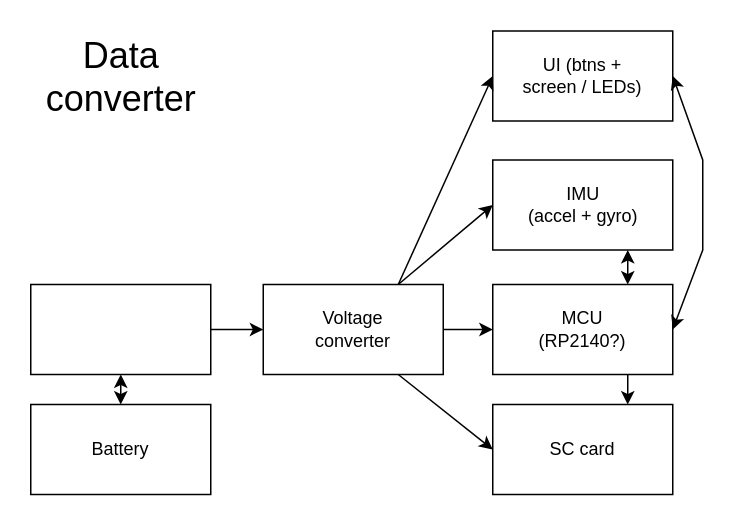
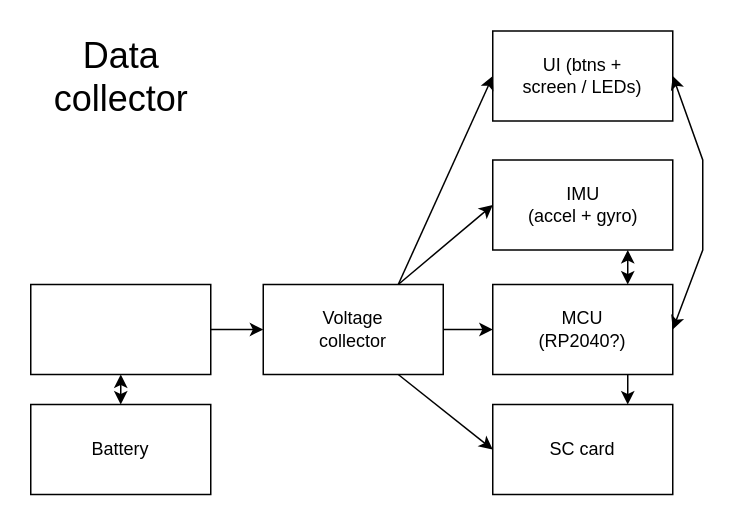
(122, 77) -> (122, 77)
(353, 329) -> (353, 329)
(583, 329) -> (583, 329)
